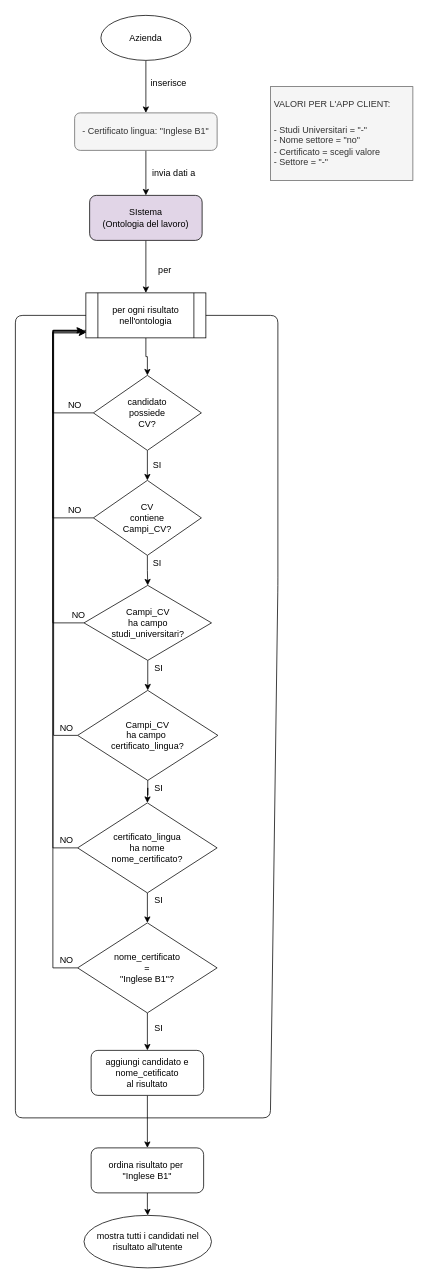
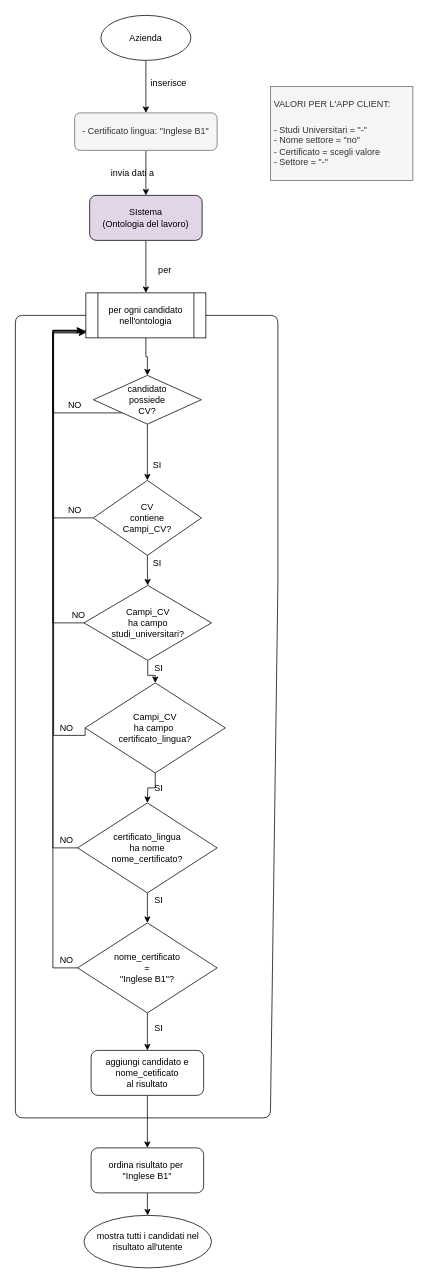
(174, 173) -> (132, 173)
(146, 315) -> (146, 315)
(147, 413) -> (147, 400)
(148, 735) -> (155, 728)
